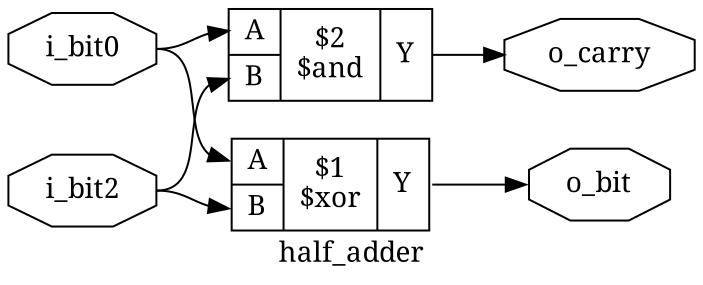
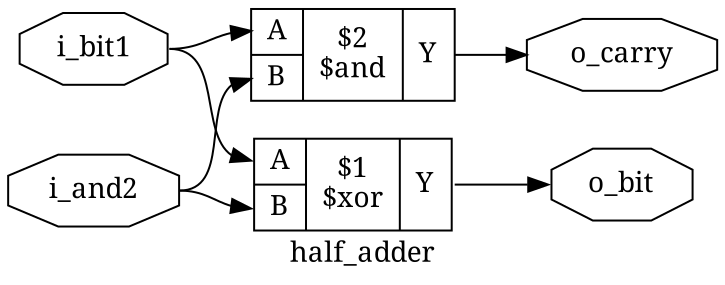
(82, 49) -> (94, 49)
(82, 191) -> (94, 191)
